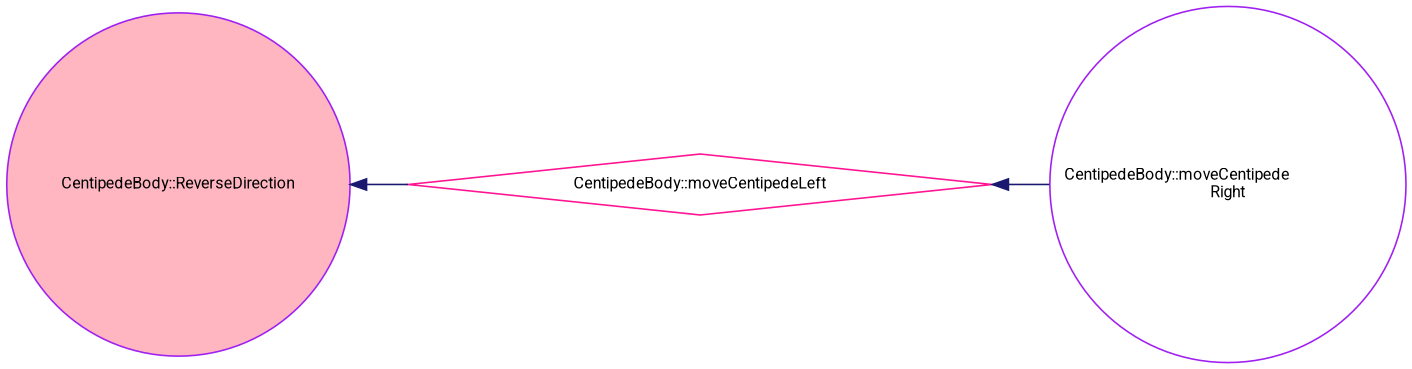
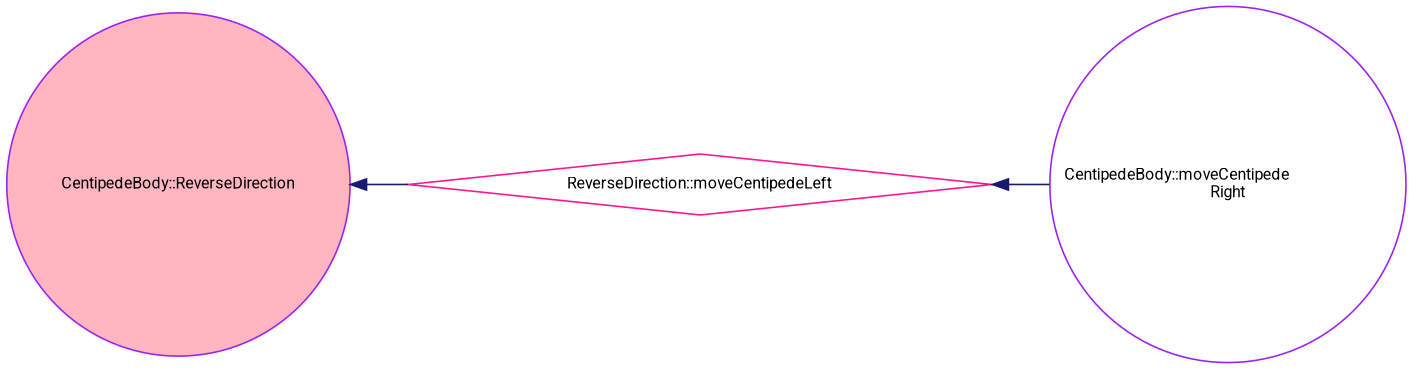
(700, 184) -> (700, 184)
